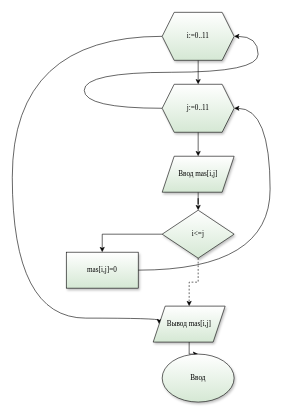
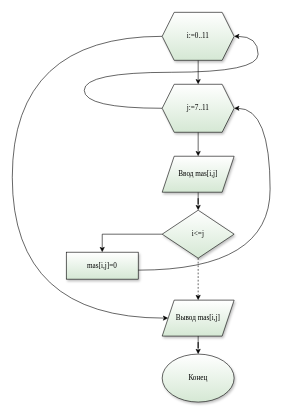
(198, 108) -> (198, 108)
(102, 270) -> (102, 266)
(189, 324) -> (198, 318)
(198, 378) -> (198, 378)
